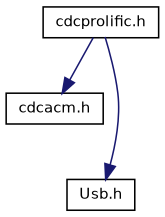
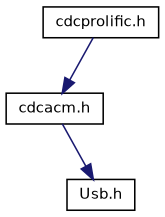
(118, 101) -> (74, 145)
